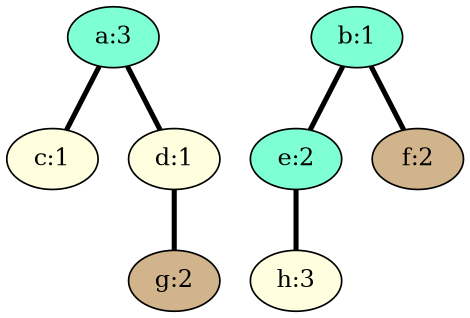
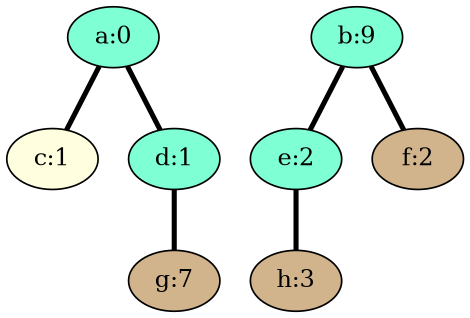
(113, 37) -> (113, 37)
(357, 37) -> (357, 37)
(174, 159) -> (174, 159)
(174, 281) -> (174, 281)
(296, 281) -> (296, 281)
